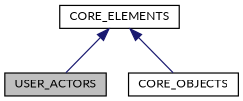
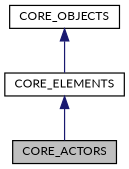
(156, 55) -> (65, 57)
(56, 84) -> (65, 152)
